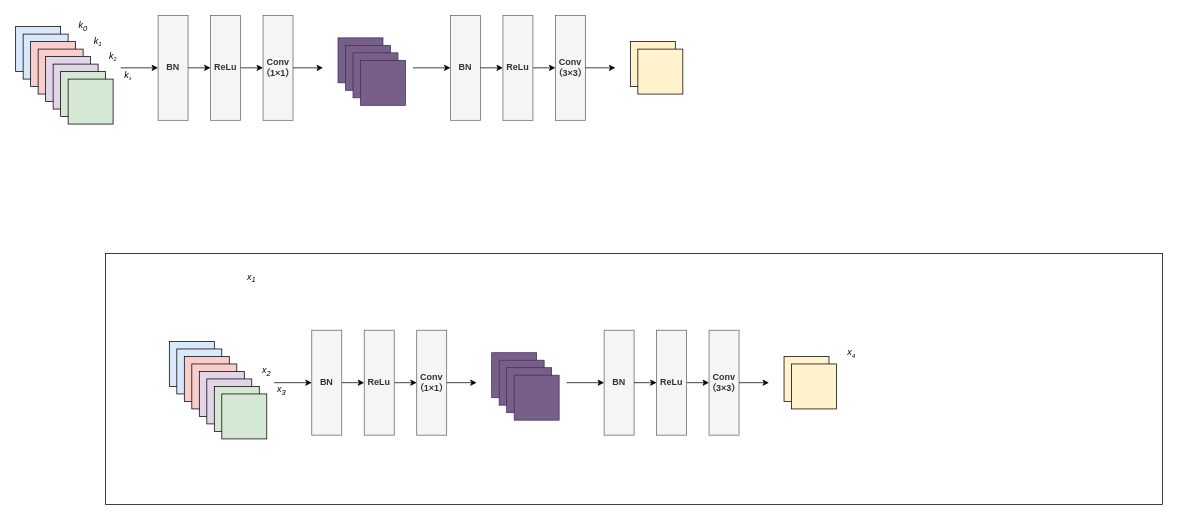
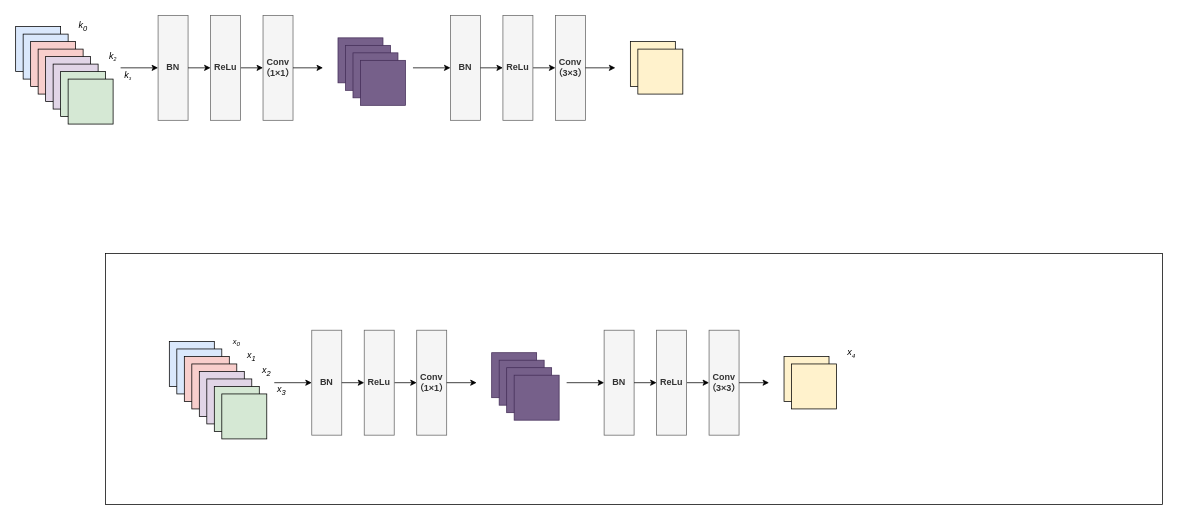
(98, 42) -> none
(252, 278) -> (252, 357)
none -> (237, 342)
